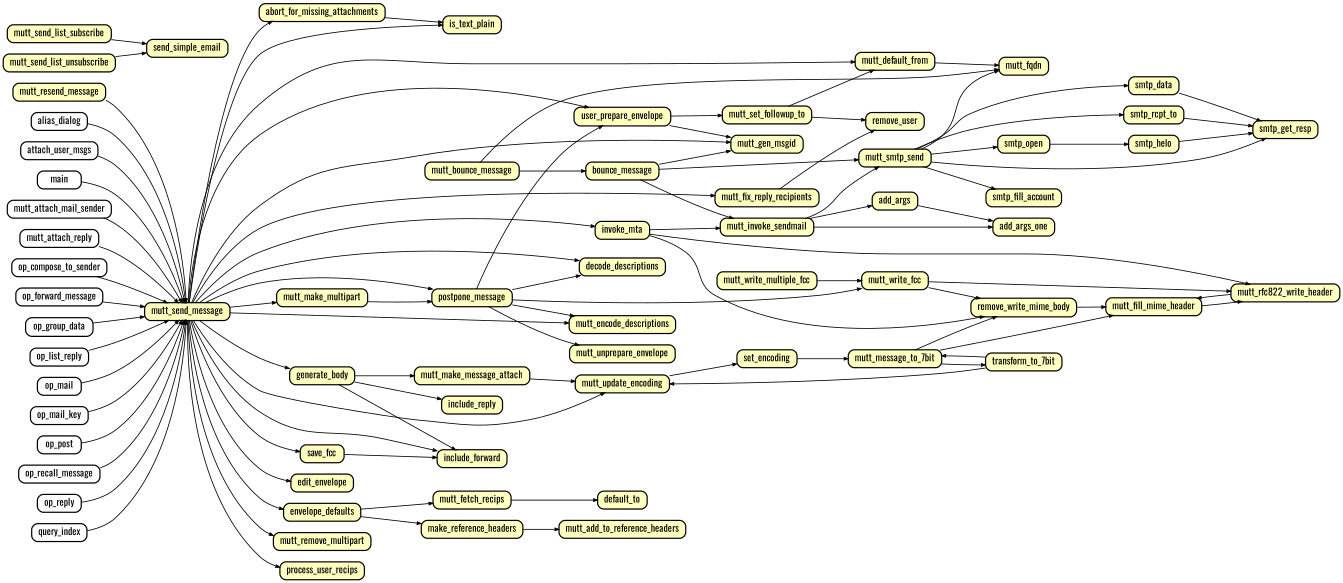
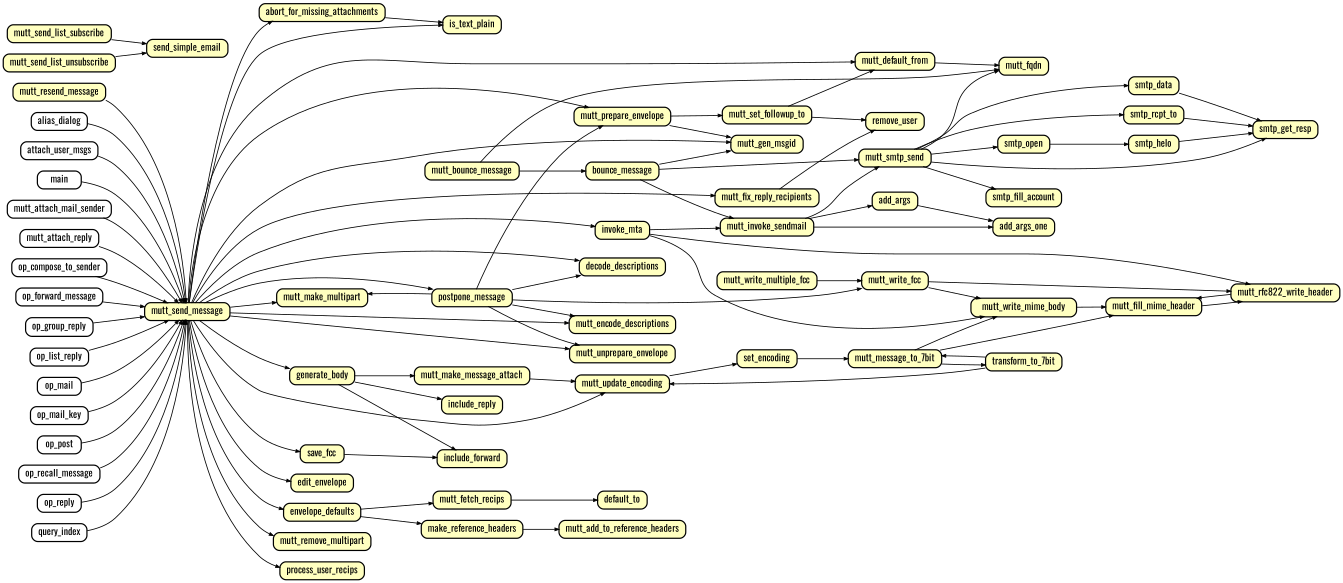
(622, 117) -> (622, 117)
(398, 302) -> (402, 294)
(1024, 308) -> (1024, 308)
(59, 327) -> (59, 327)
(288, 426) -> (398, 332)
